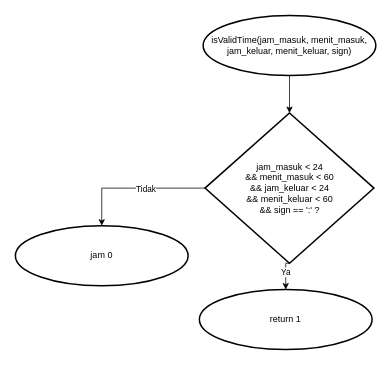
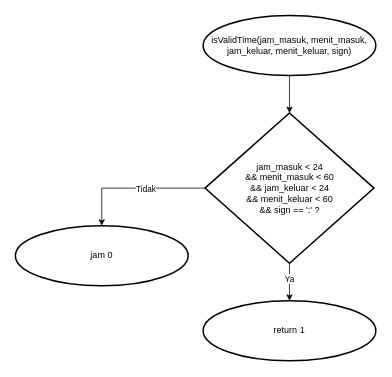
(285, 319) -> (289, 330)
